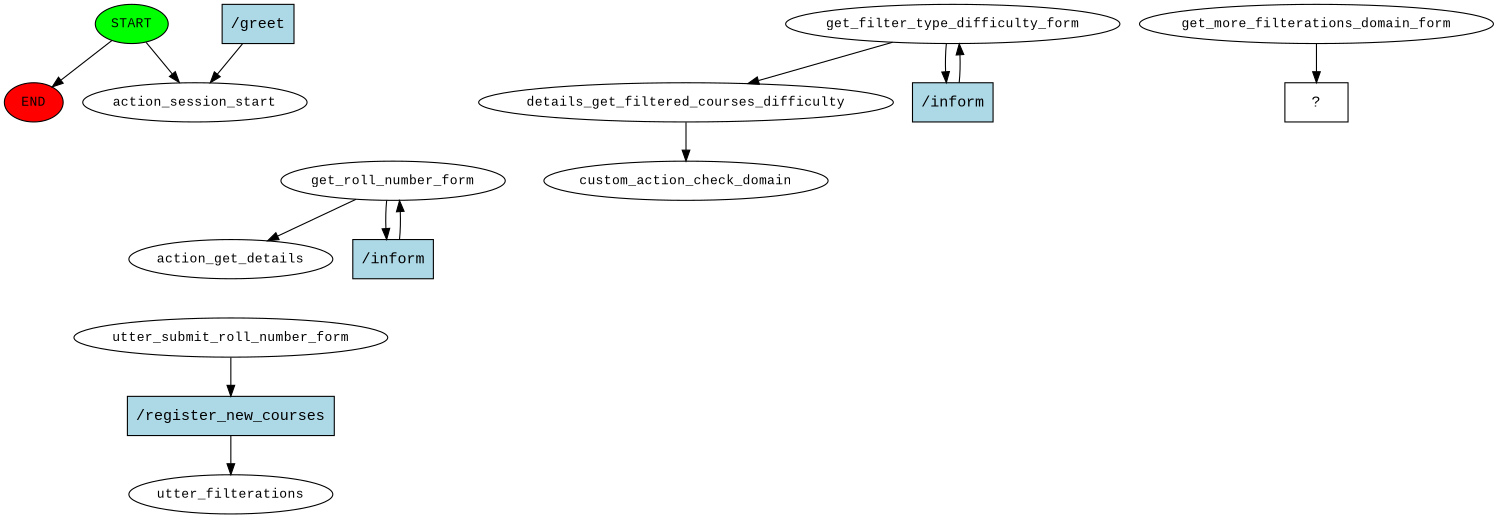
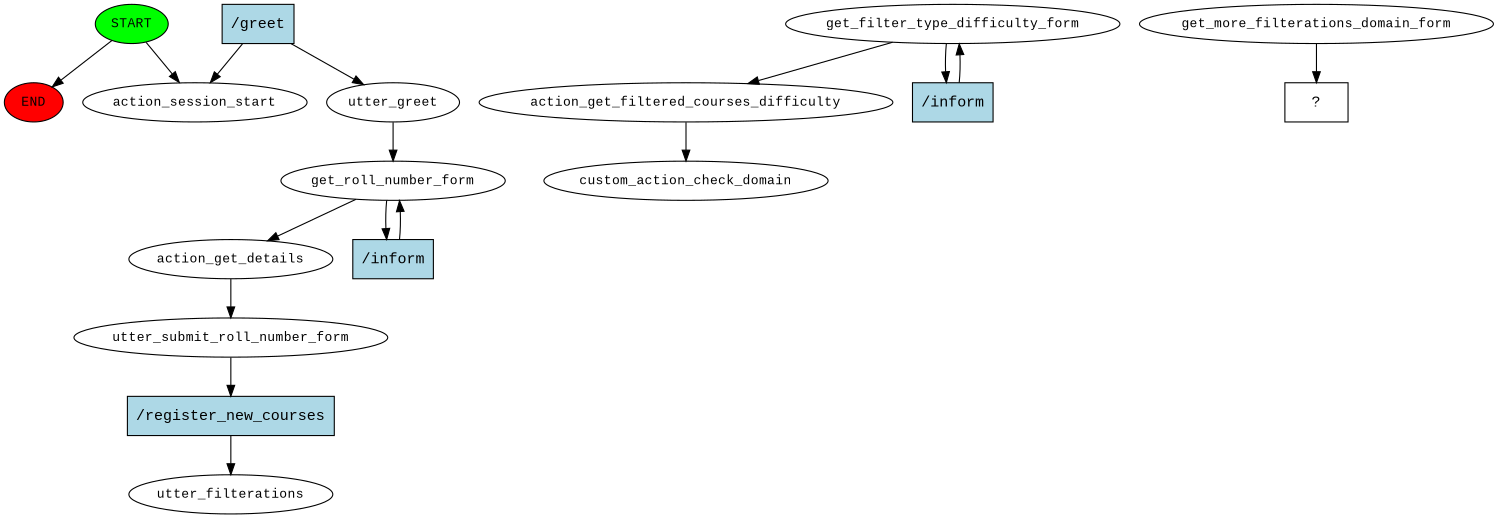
none -> (393, 102)
(686, 102) -> (686, 102)
none -> (231, 293)
